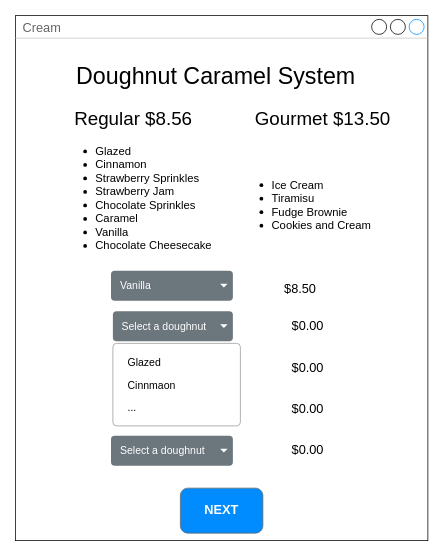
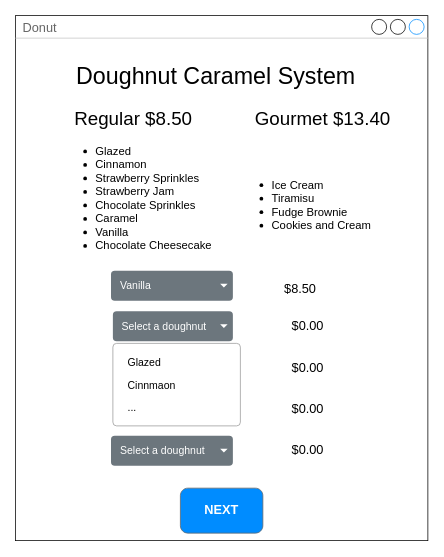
(41, 28) -> (41, 28)
(134, 117) -> (134, 117)
(323, 117) -> (323, 117)
